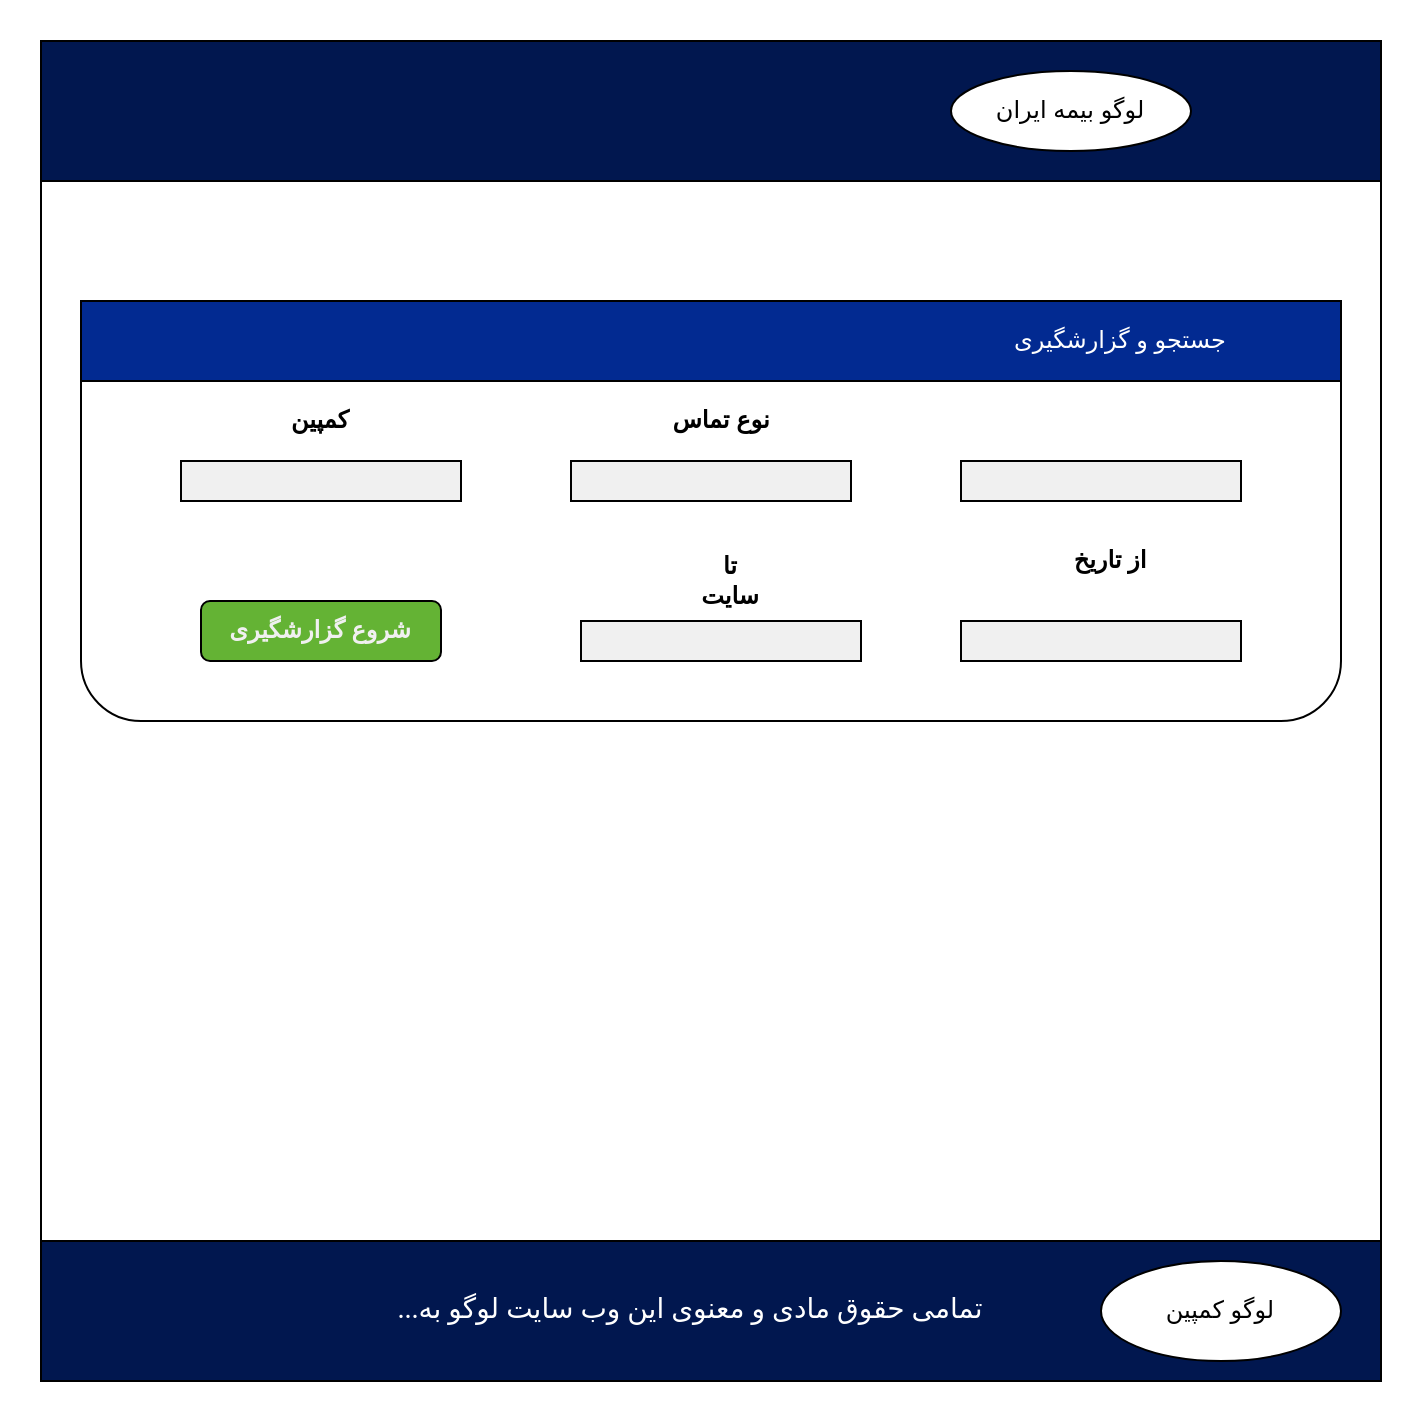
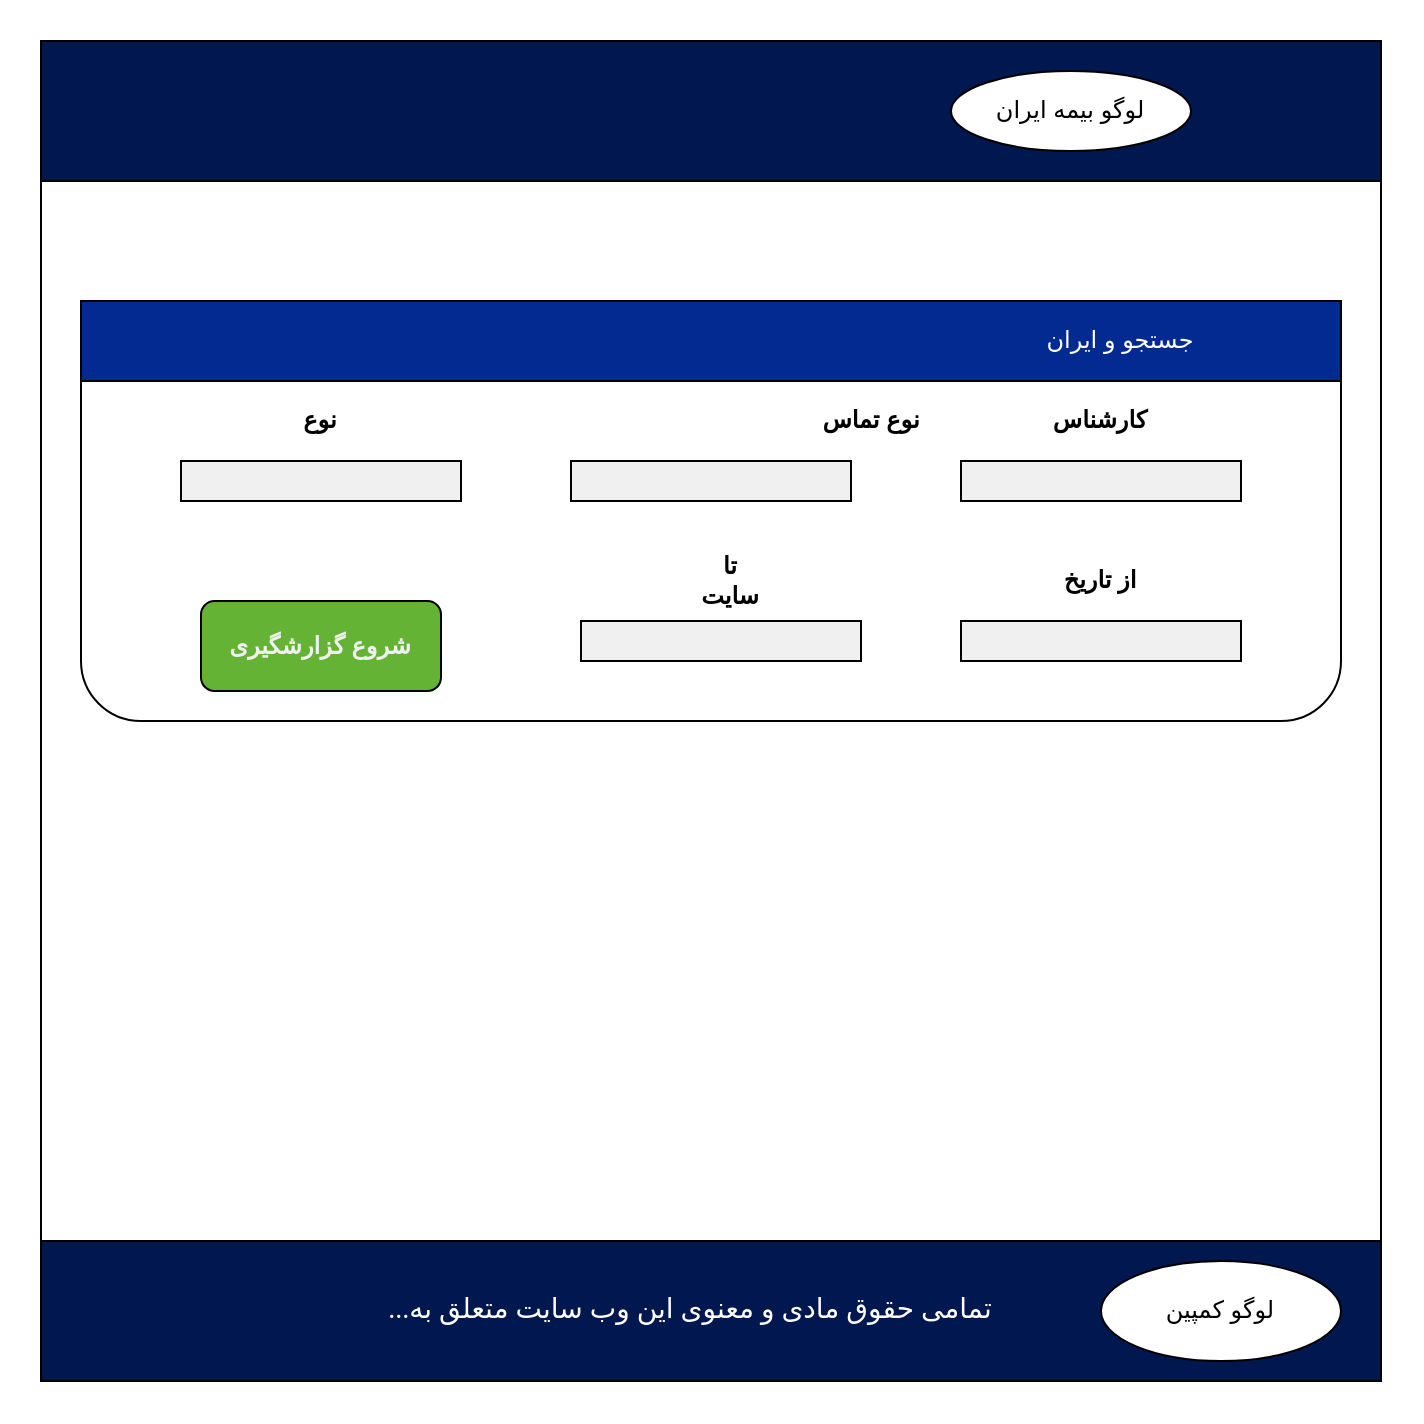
(1121, 341) -> (1121, 341)
(321, 421) -> (321, 421)
(721, 421) -> (871, 421)
none -> (1101, 421)
(1111, 561) -> (1101, 581)
(321, 631) -> (321, 646)
(691, 1311) -> (691, 1311)
